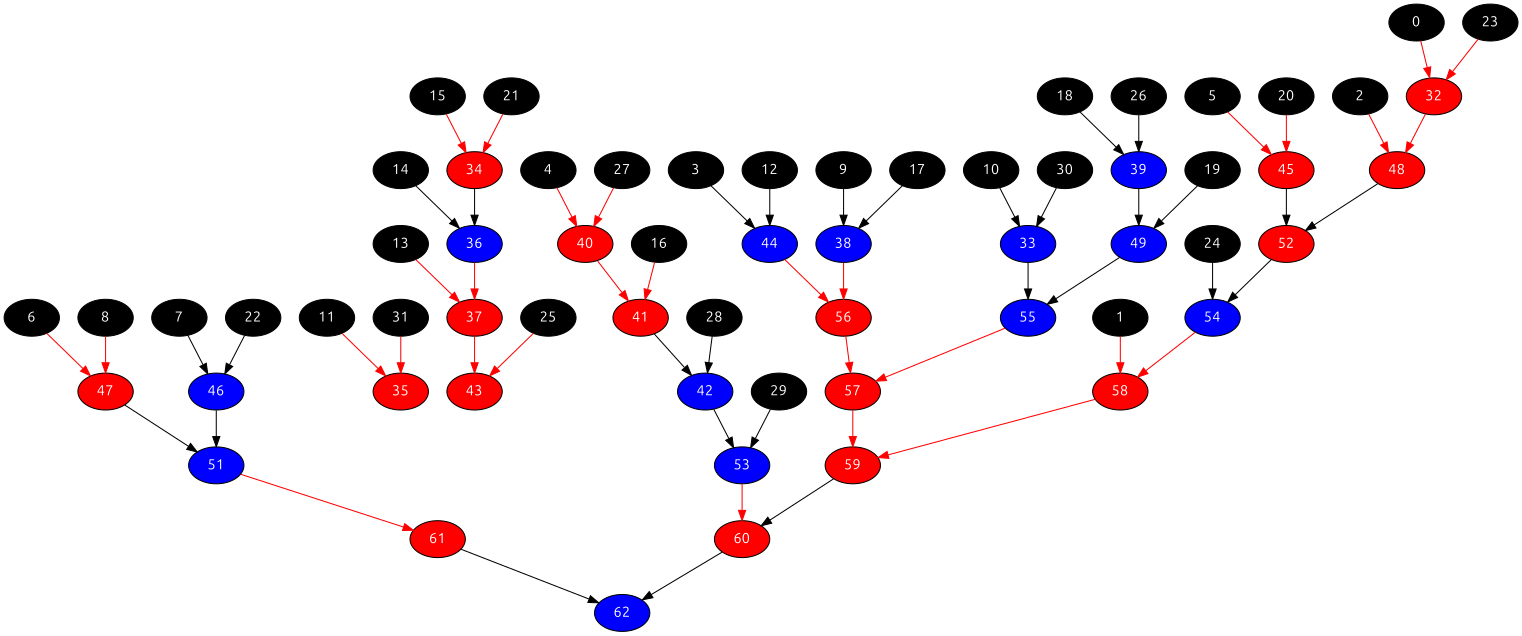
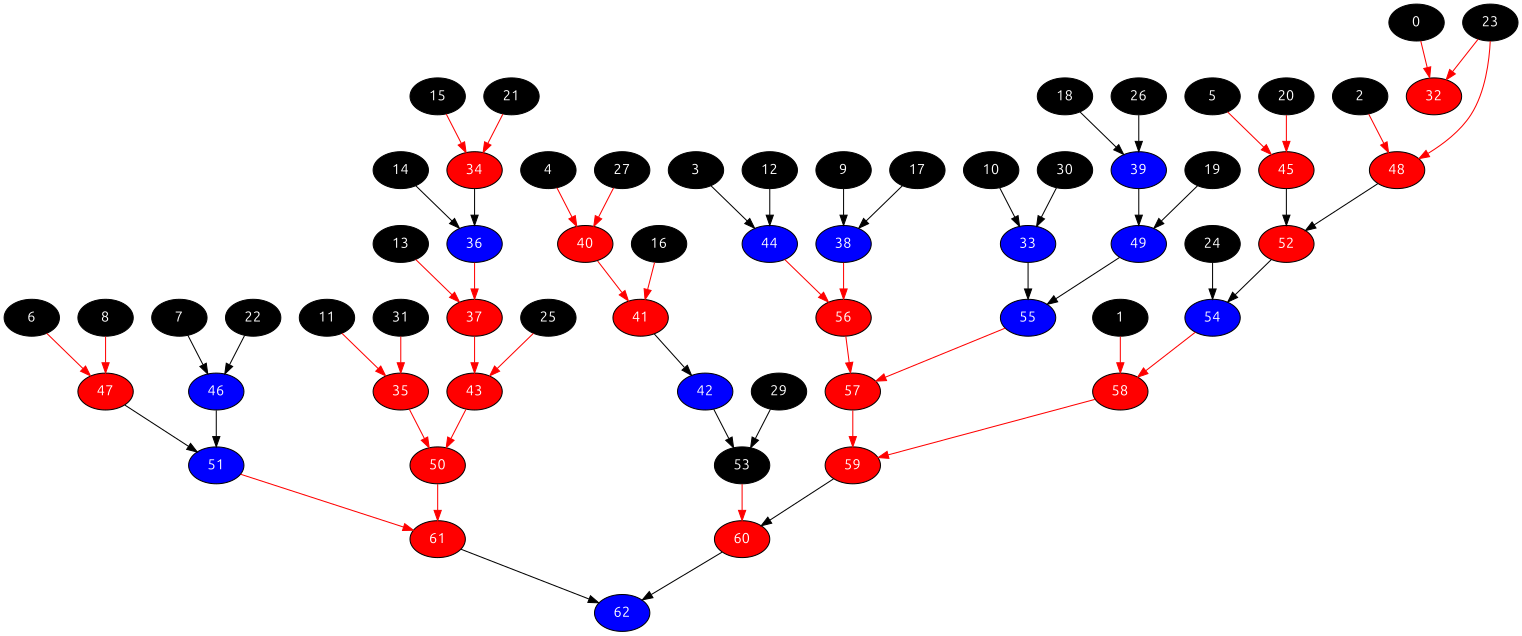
(1418, 129) -> (1475, 107)
(714, 318) -> none
none -> (438, 465)
(742, 465) -> (742, 465)
